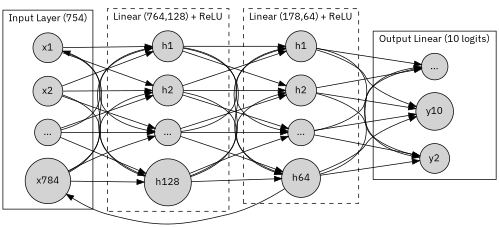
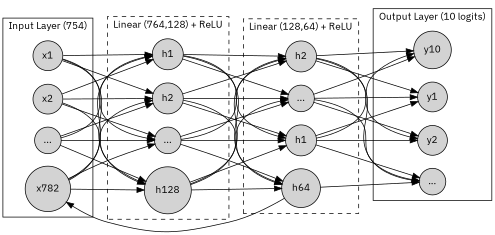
(301, 17) -> (301, 27)
(435, 39) -> (432, 17)
none -> (432, 97)
(99, 119) -> (100, 120)
(378, 133) -> none
(366, 168) -> none
(48, 181) -> (48, 189)
